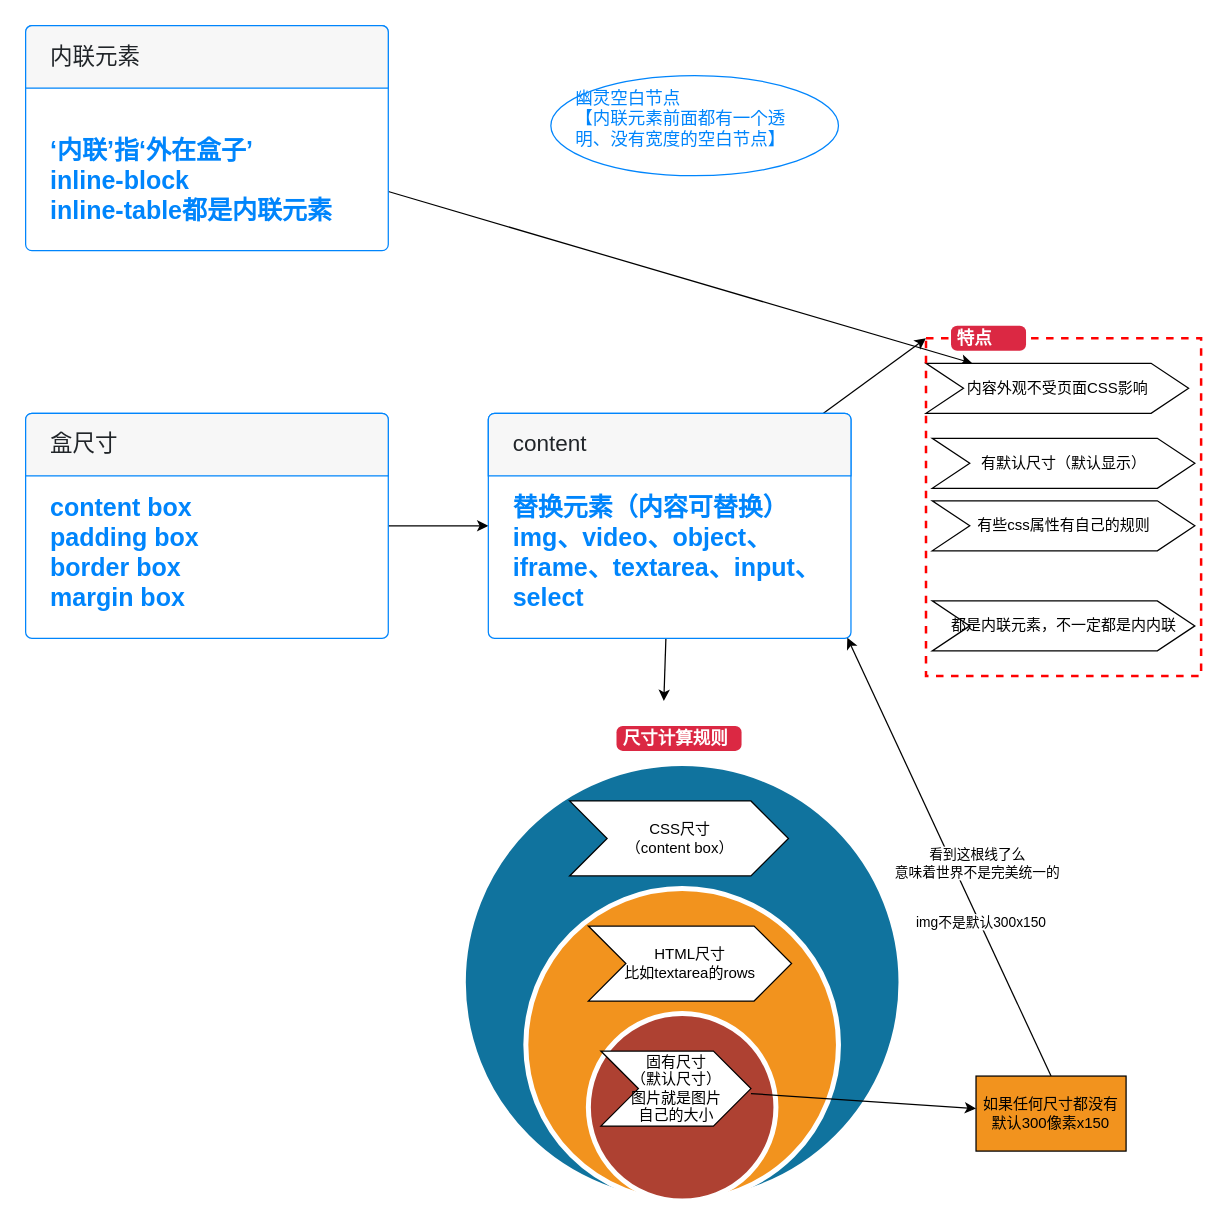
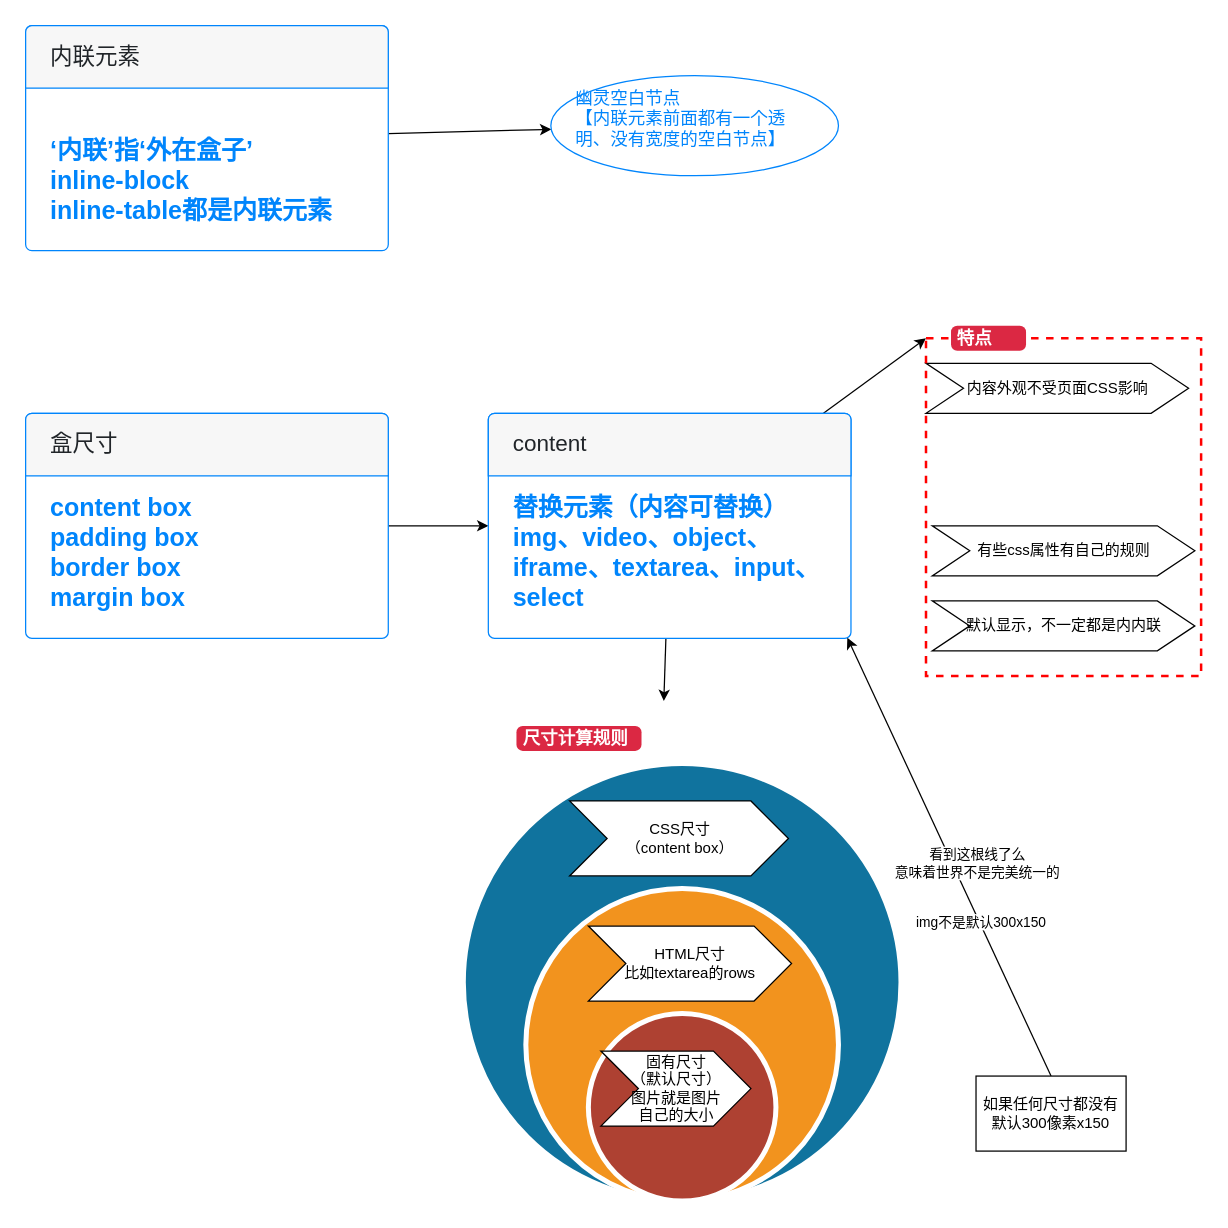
(676, 276) -> (466, 131)
(1063, 463) -> none
(1063, 526) -> (1063, 551)
(1064, 626) -> (1064, 626)
(679, 738) -> (579, 738)
(859, 1100) -> none
(1051, 1113) -> (1051, 1113)
